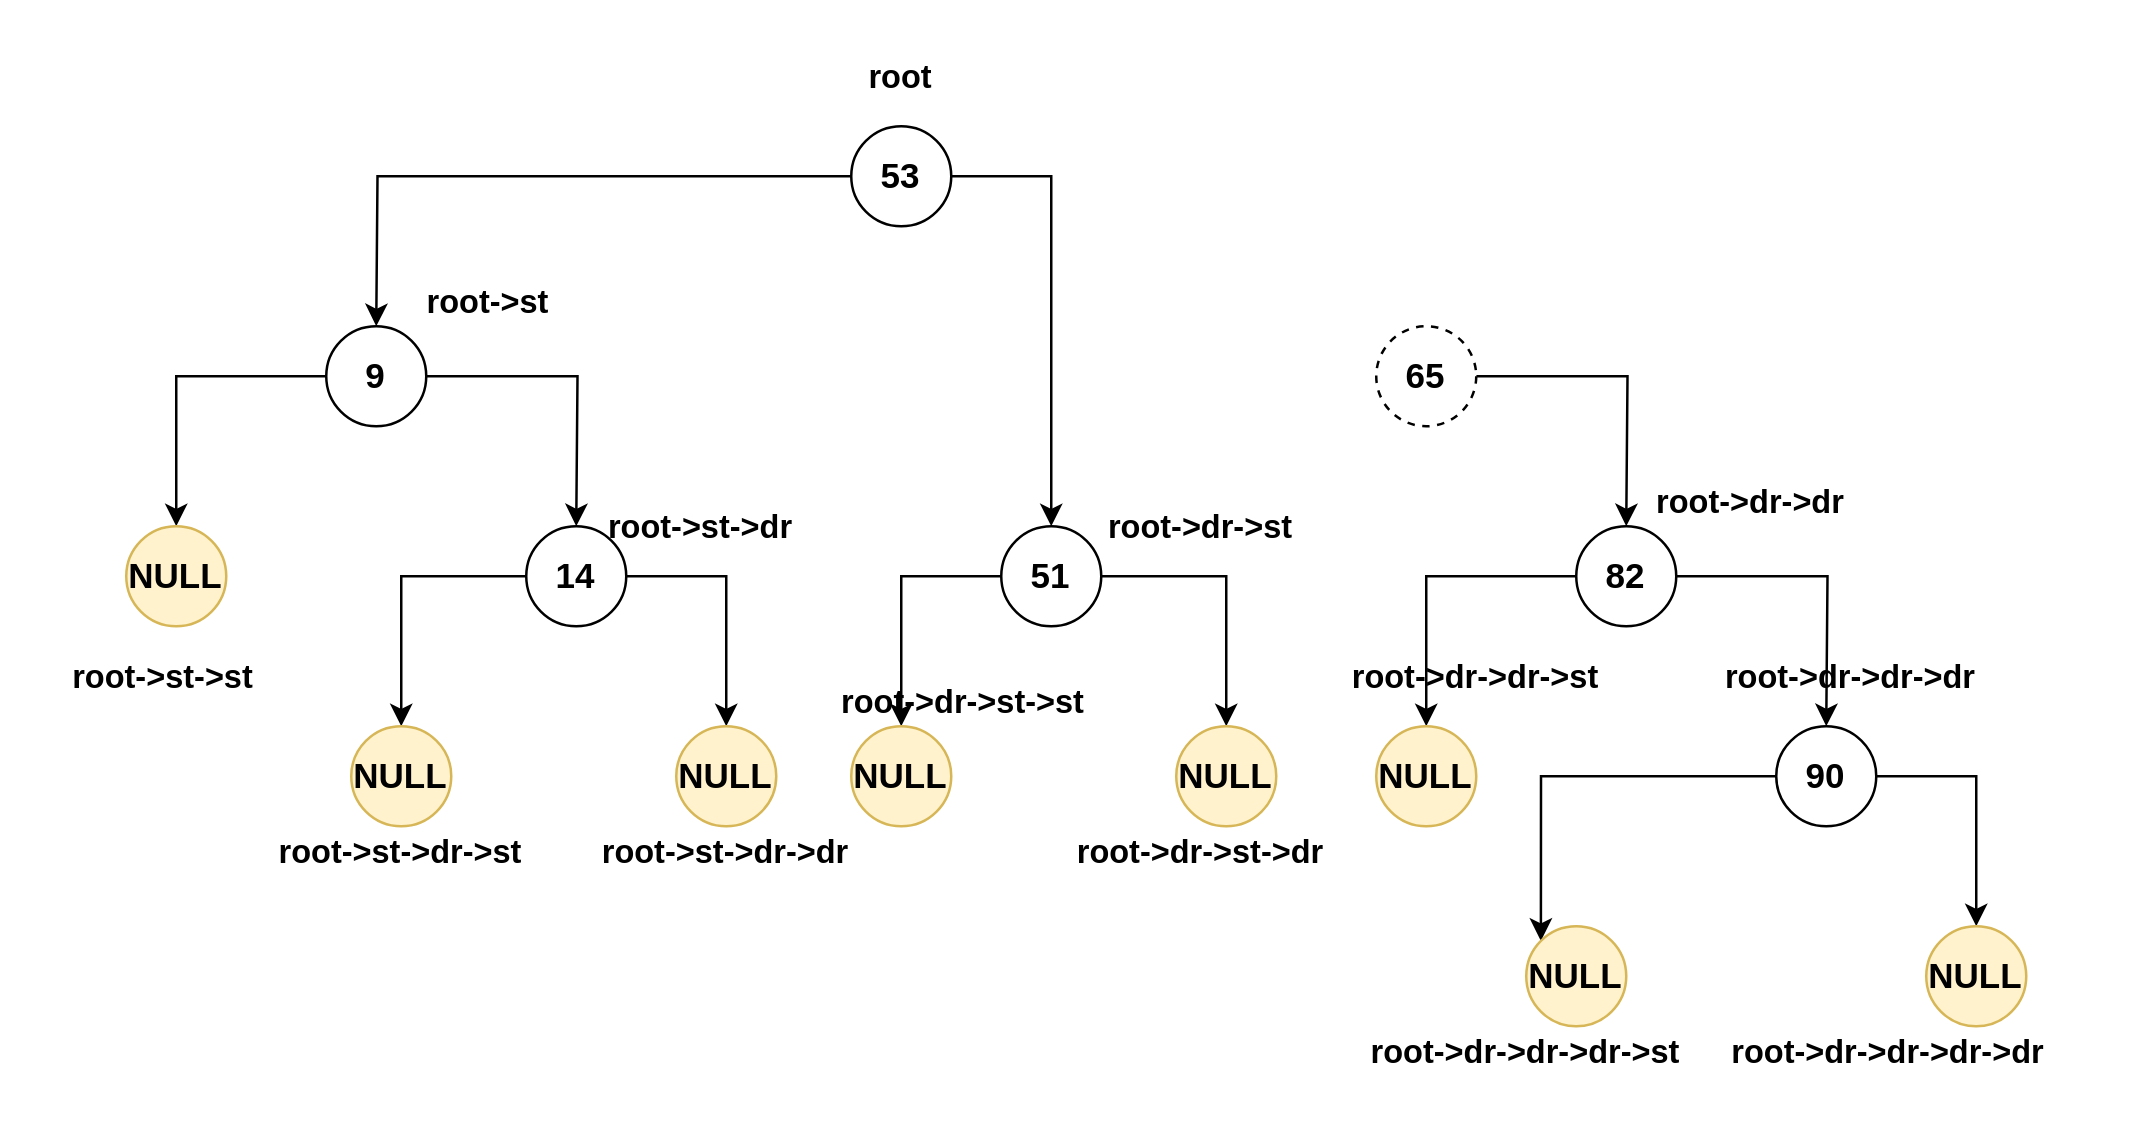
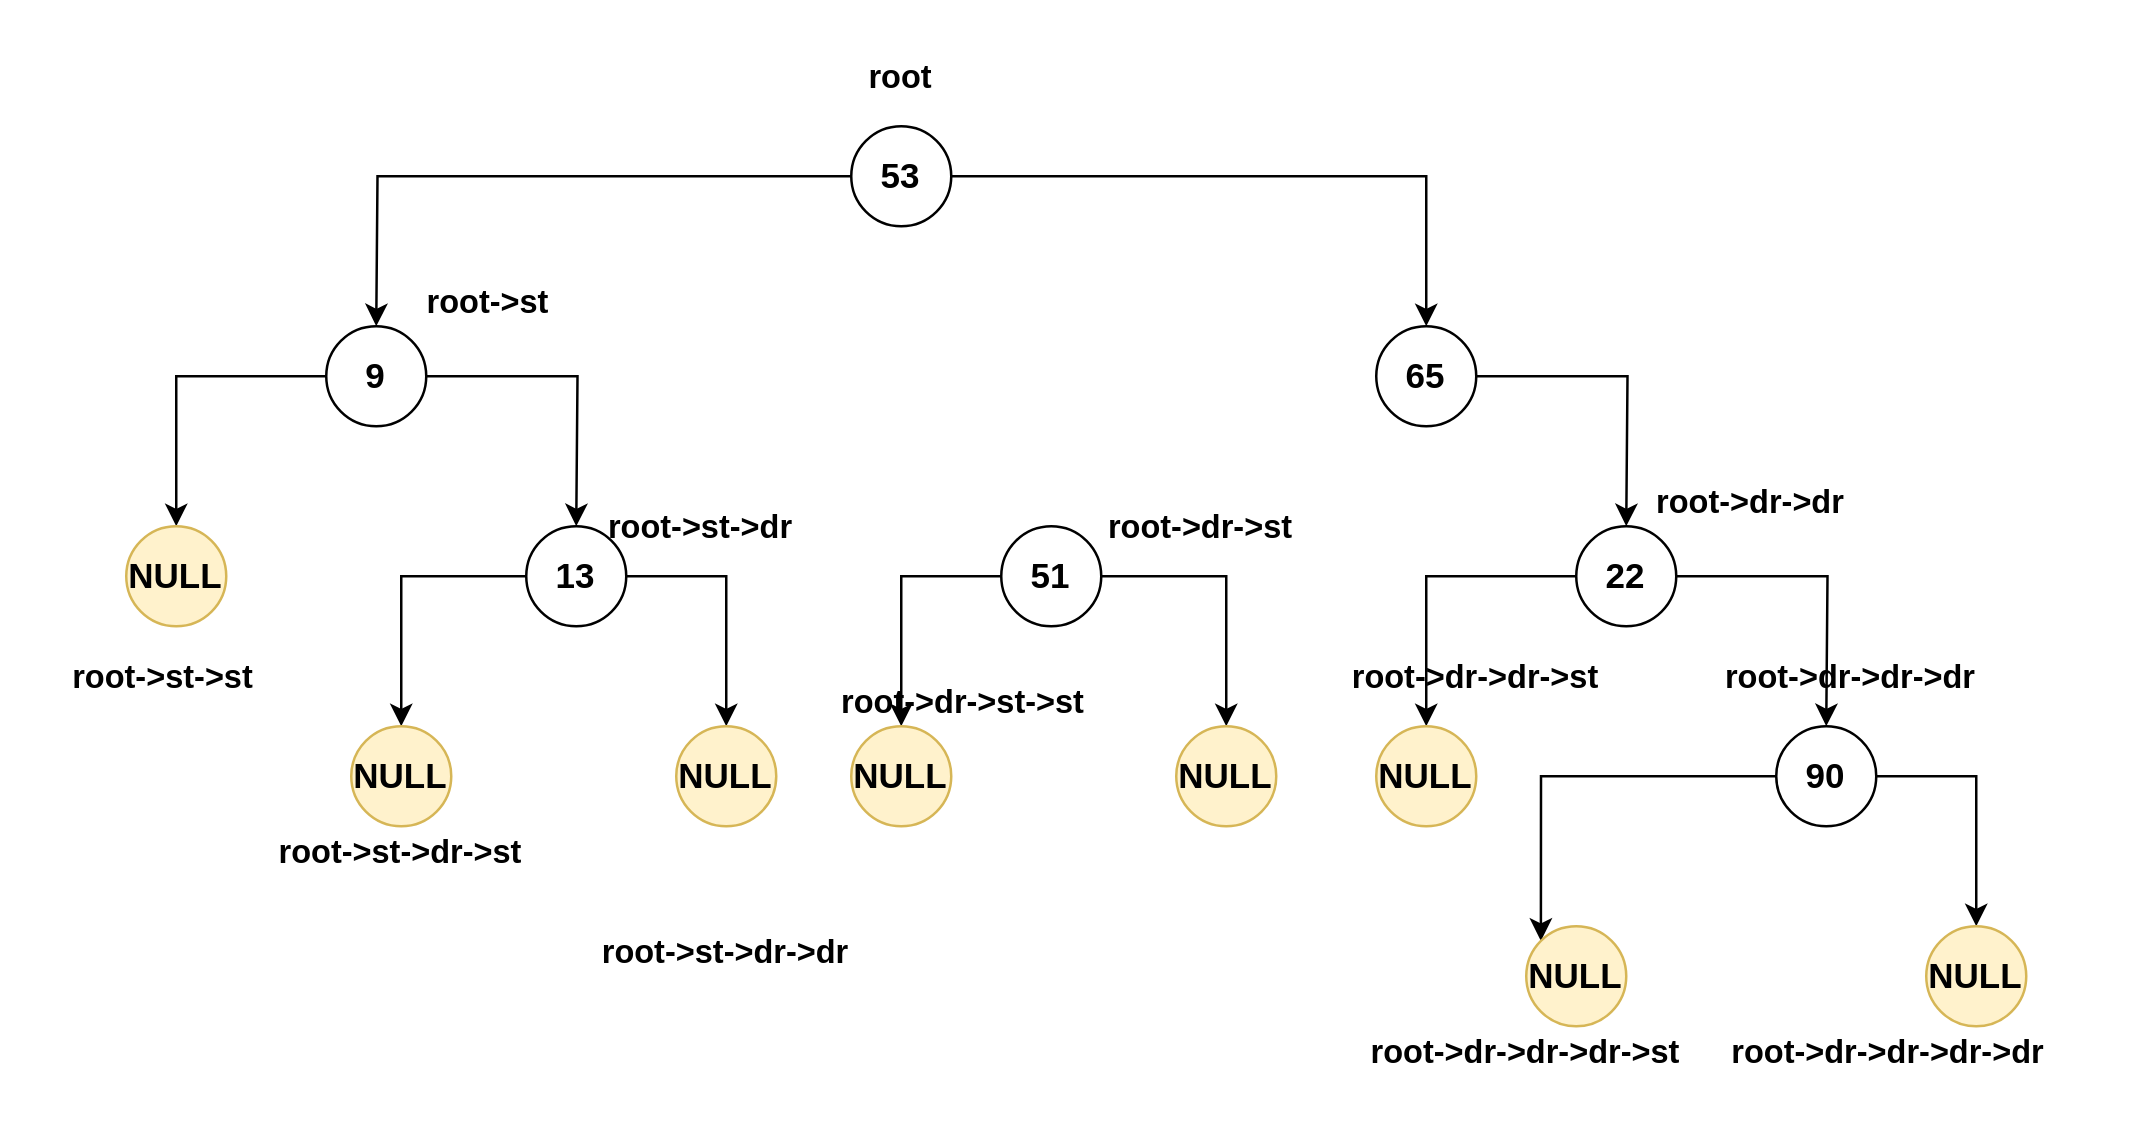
(1051, 341) -> (1304, 176)
(1426, 376) -> (1426, 376)
(576, 576) -> (576, 576)
(1626, 576) -> (1626, 576)
(726, 851) -> (726, 951)
(1201, 851) -> none
